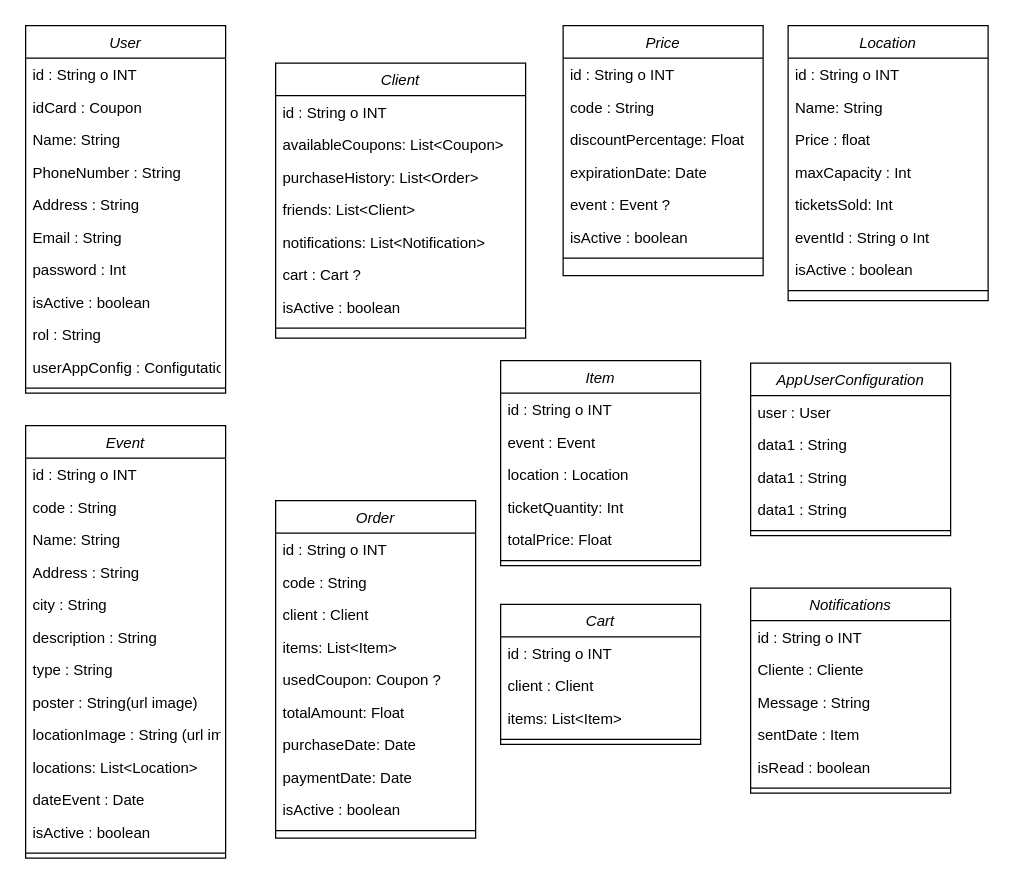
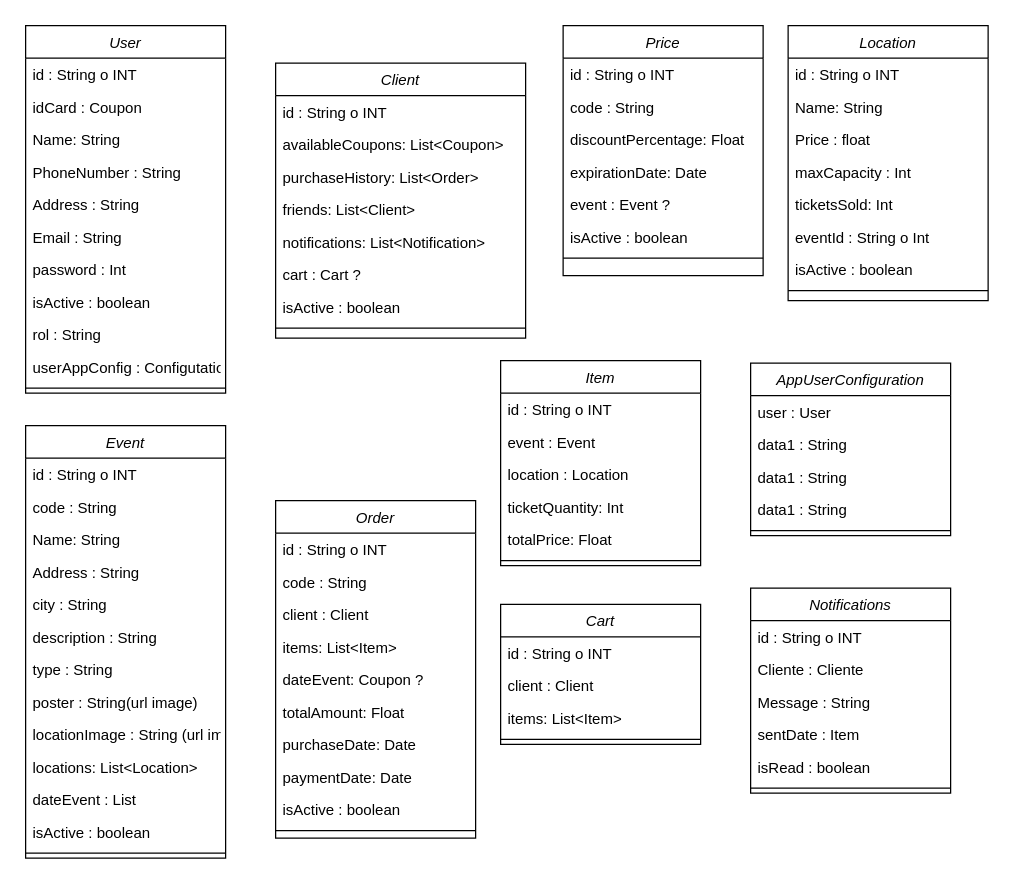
(361, 680) -> (356, 680)
(94, 800) -> (92, 800)
